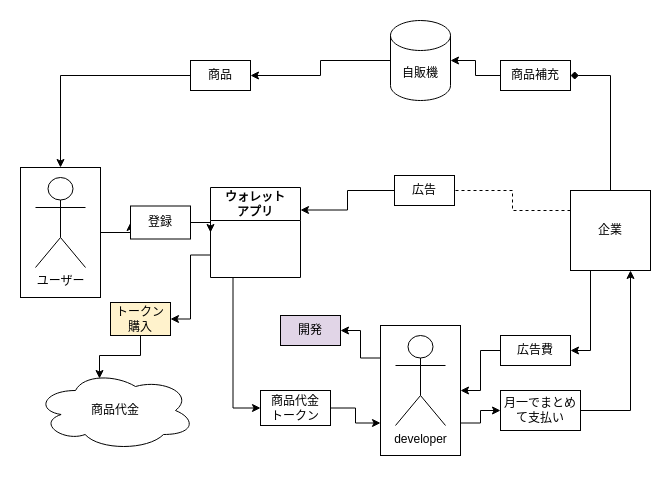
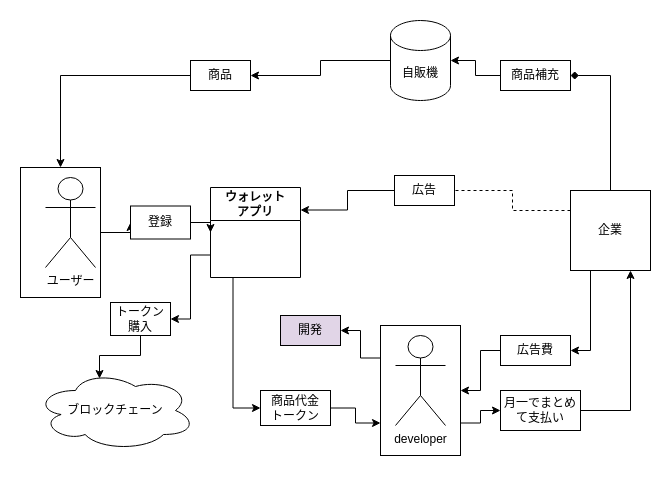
(61, 223) -> (71, 223)
(141, 319) -> (141, 319)
(116, 411) -> (116, 411)
